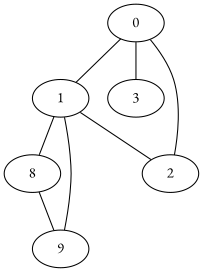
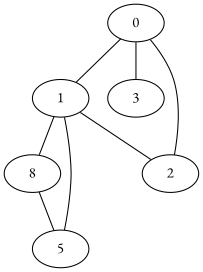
(61, 249) -> (61, 249)
